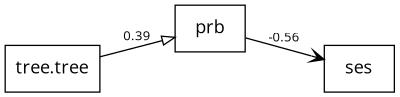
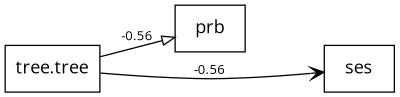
(138, 37) -> (138, 37)
(278, 47) -> (206, 79)
